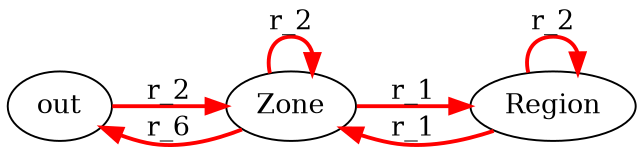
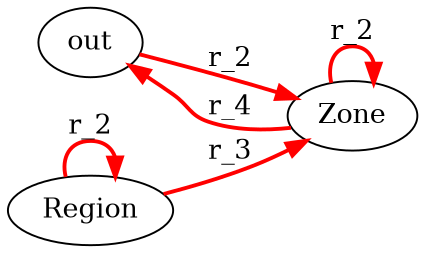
(403, 106) -> none
(169, 128) -> (230, 107)
(413, 128) -> (230, 152)
